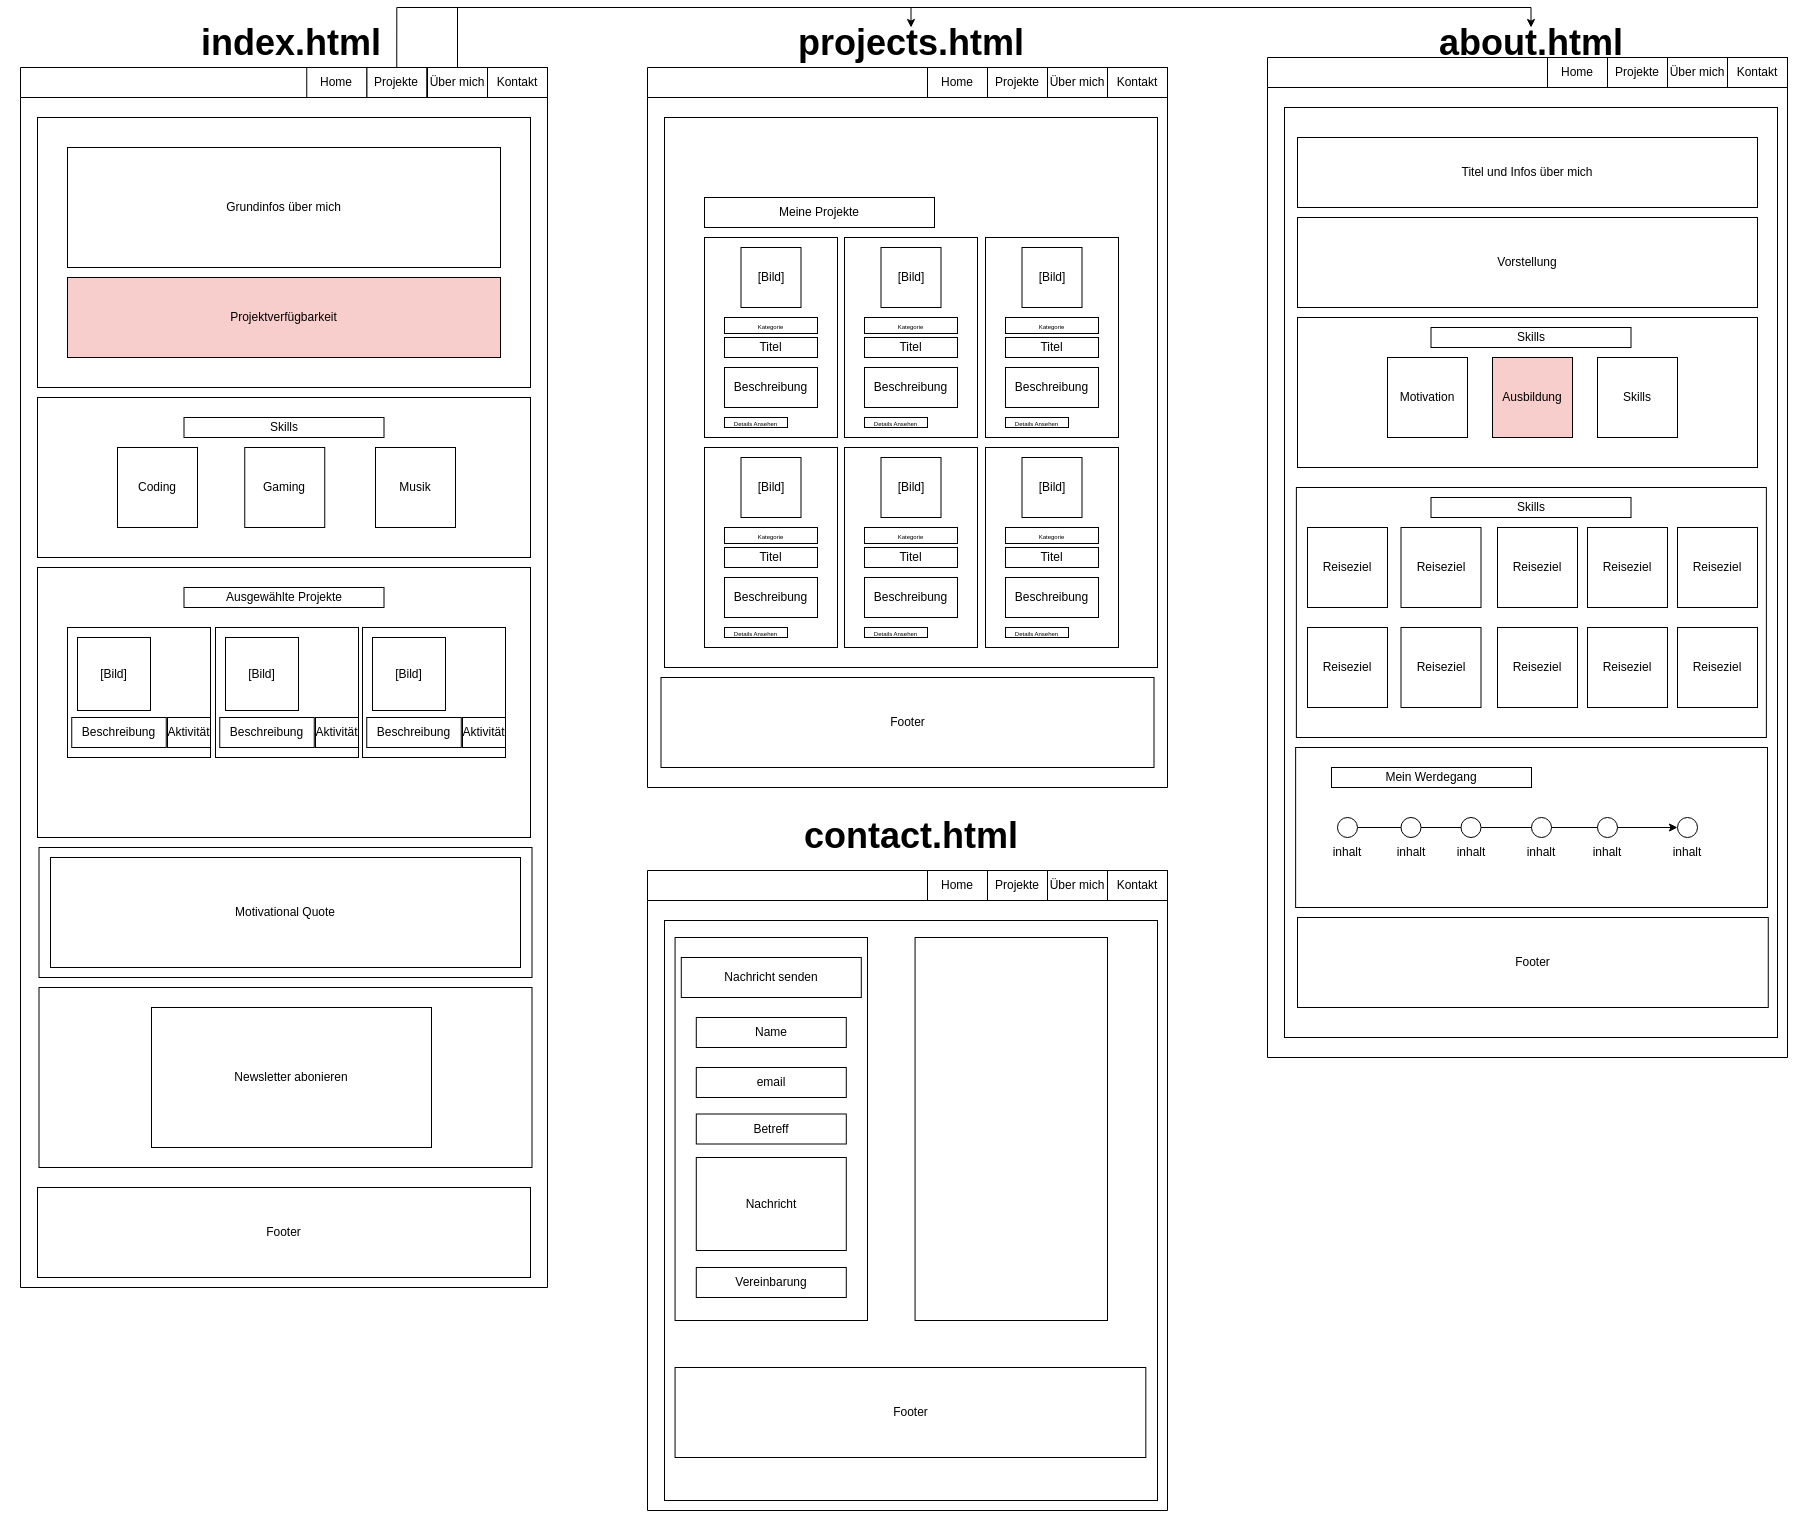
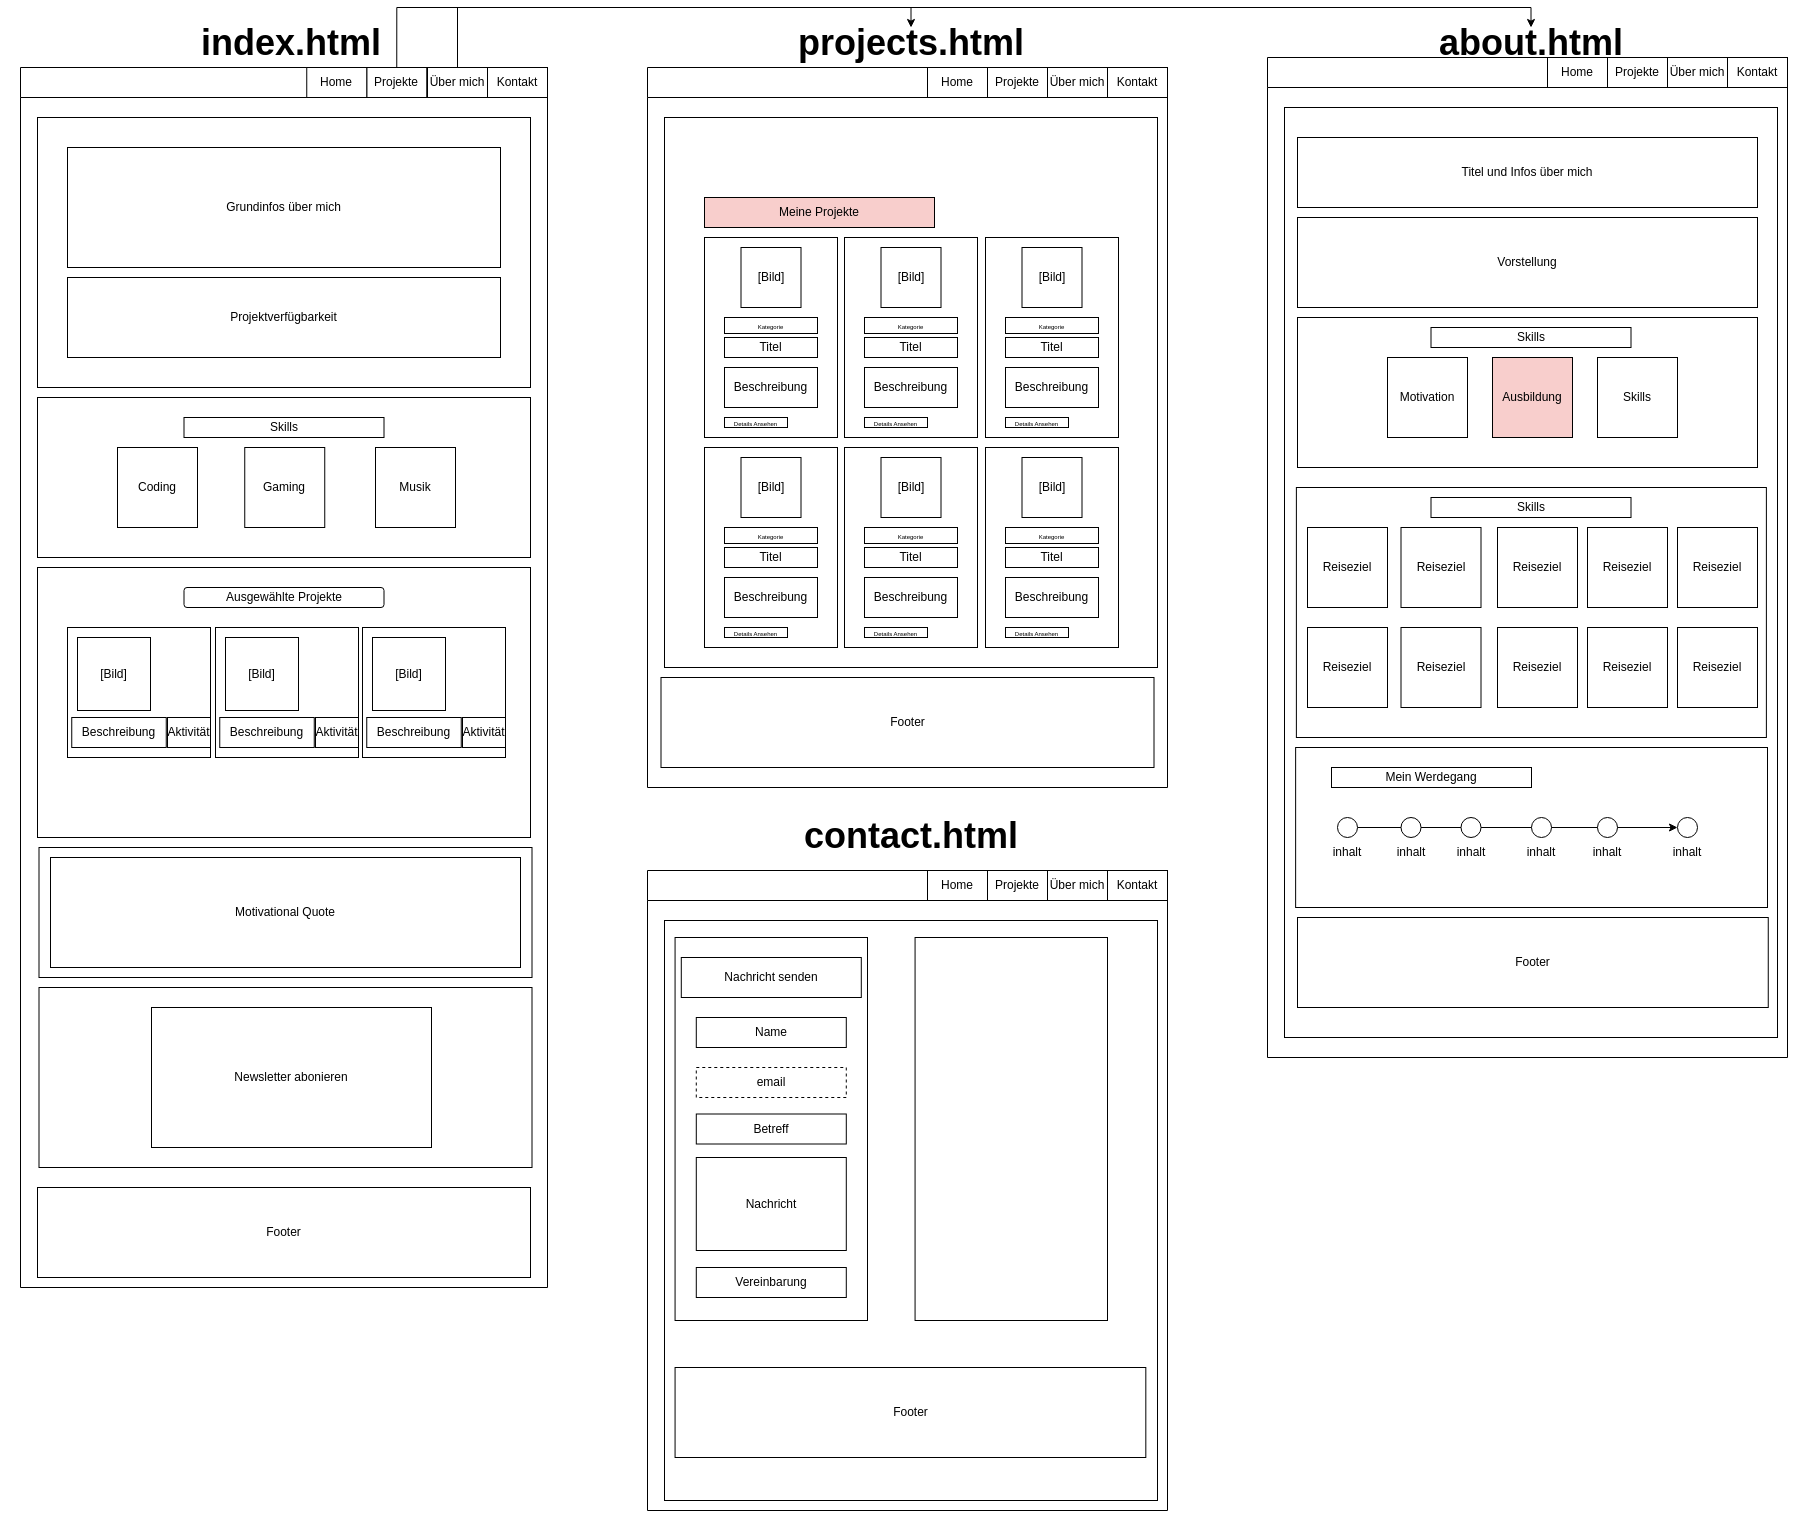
(820, 213) -> (820, 213)
(284, 318) -> (284, 318)
(284, 598) -> (284, 598)
(771, 1083) -> (771, 1083)
